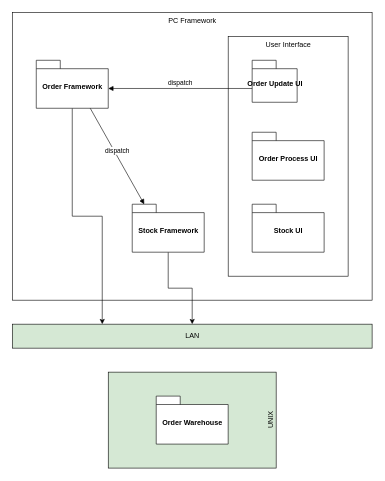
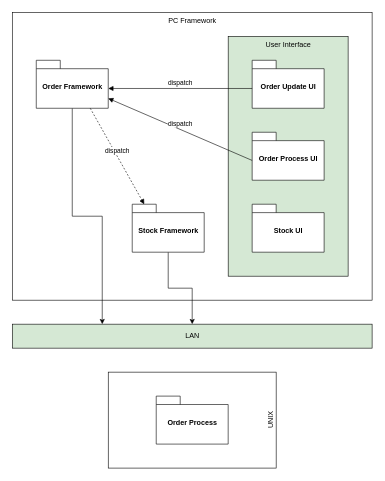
(289, 45) -> (289, 45)
(275, 81) -> (288, 84)
none -> (183, 131)
(128, 176) -> (128, 176)
(275, 416) -> (275, 416)
(193, 423) -> (193, 423)
